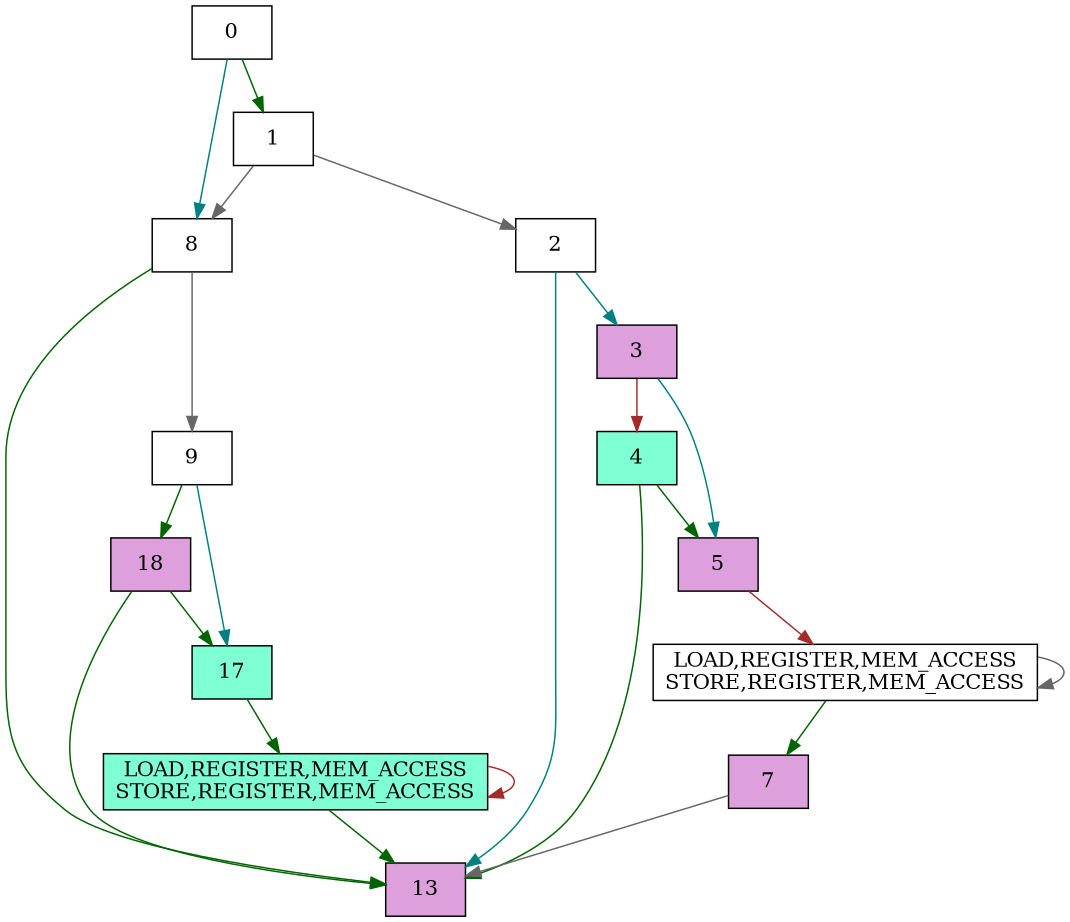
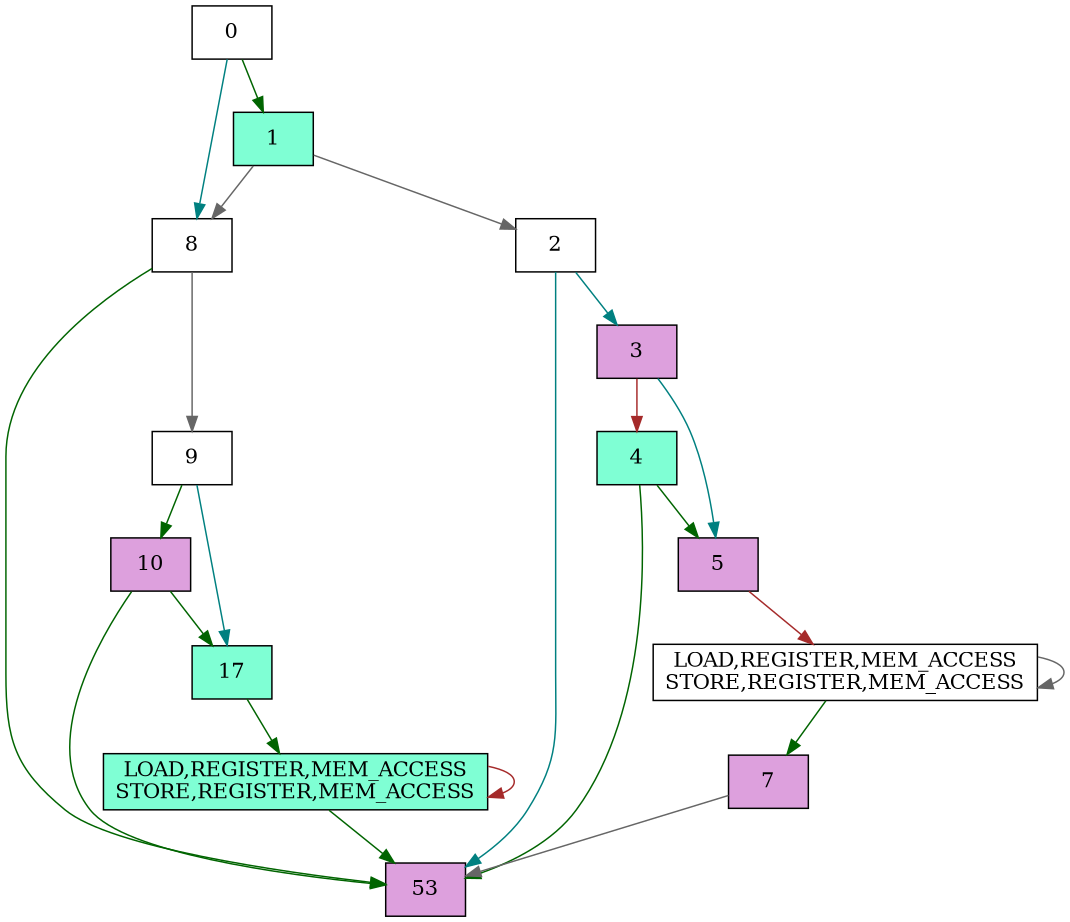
(273, 139) -> (273, 139)
(151, 565) -> (151, 565)
(426, 890) -> (426, 890)
